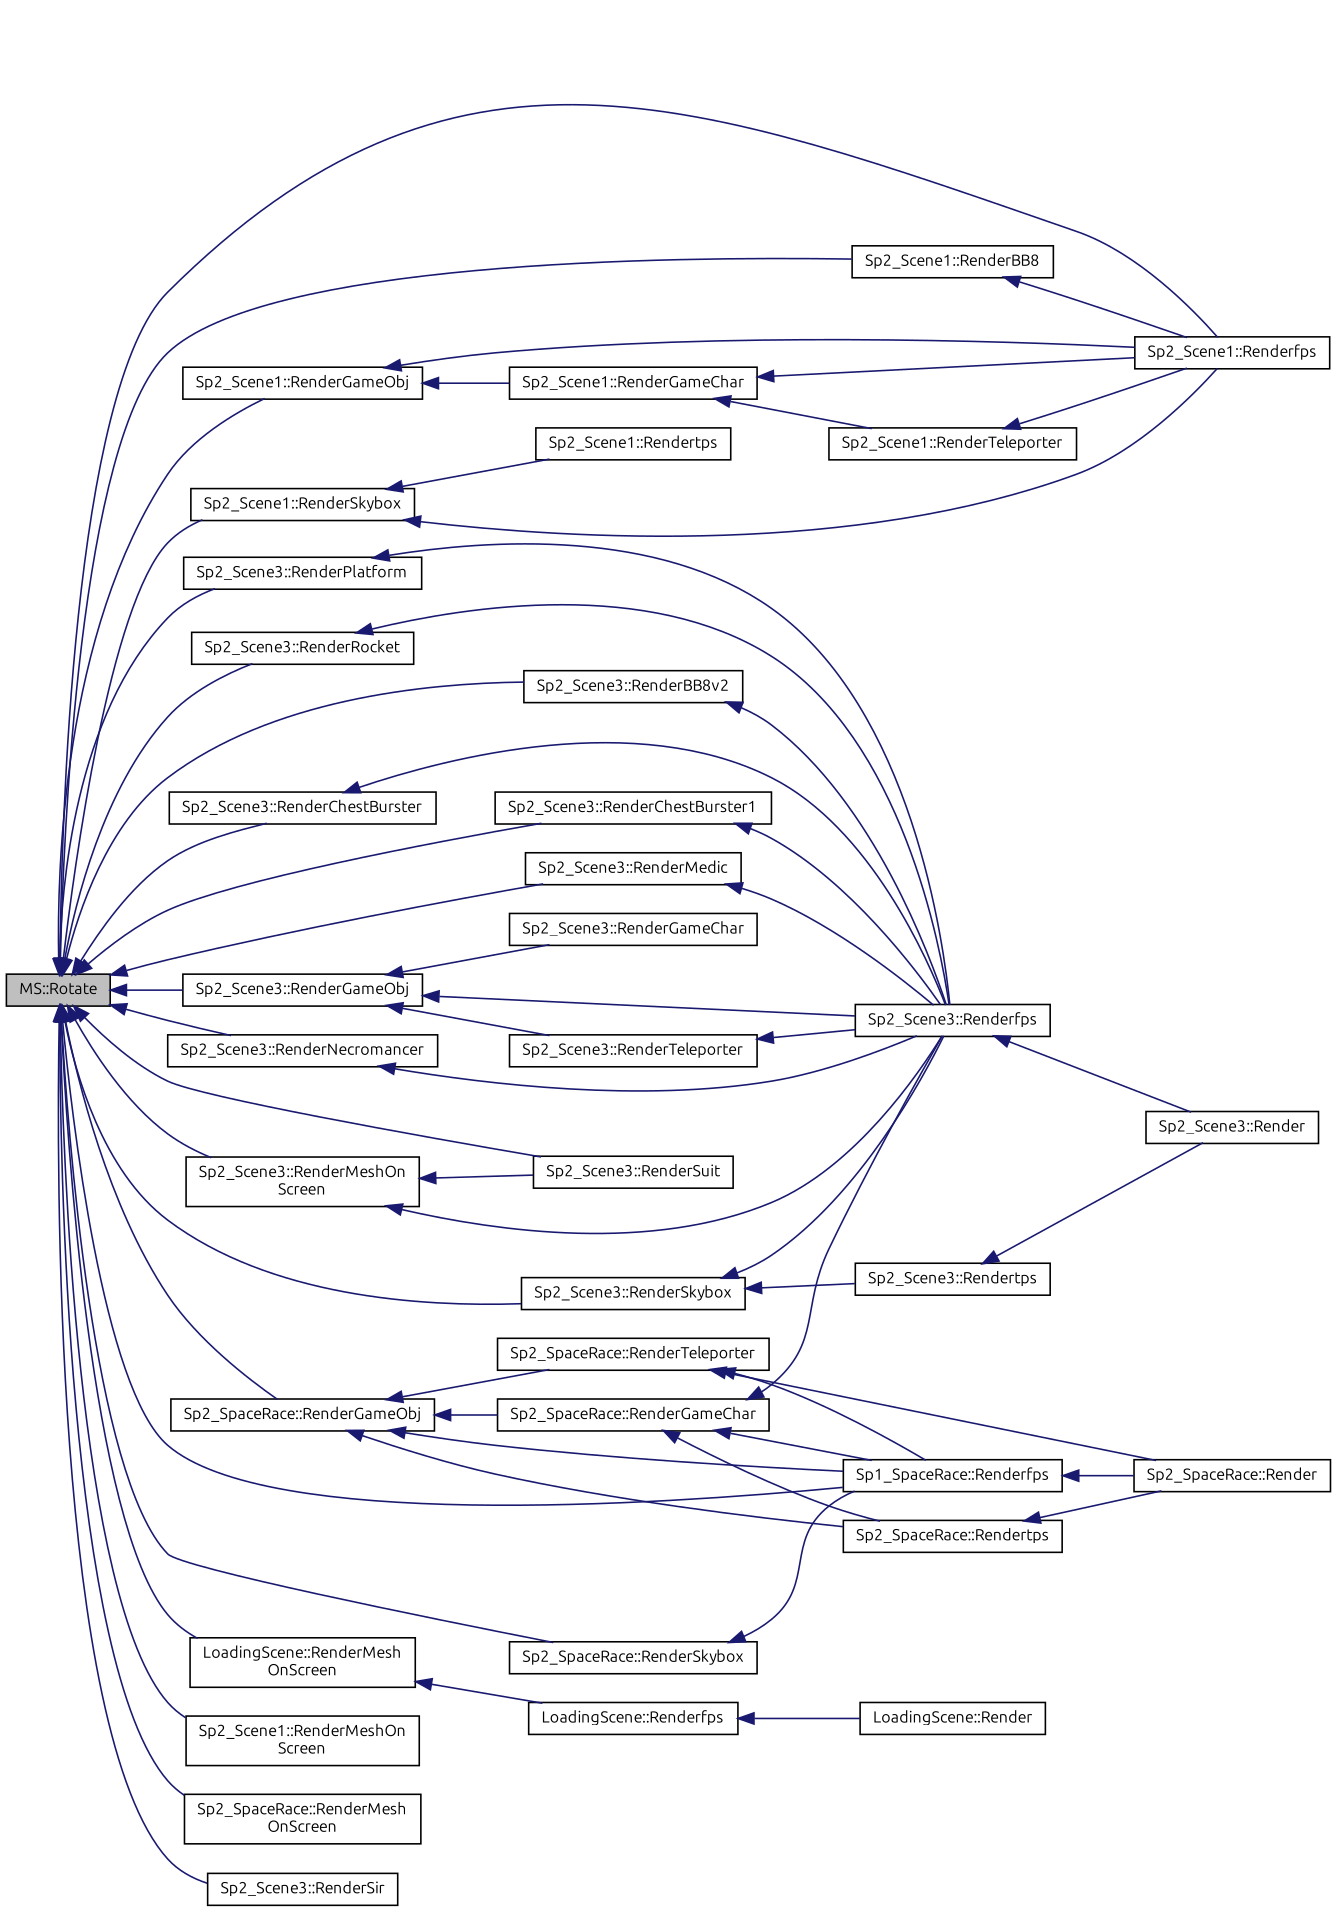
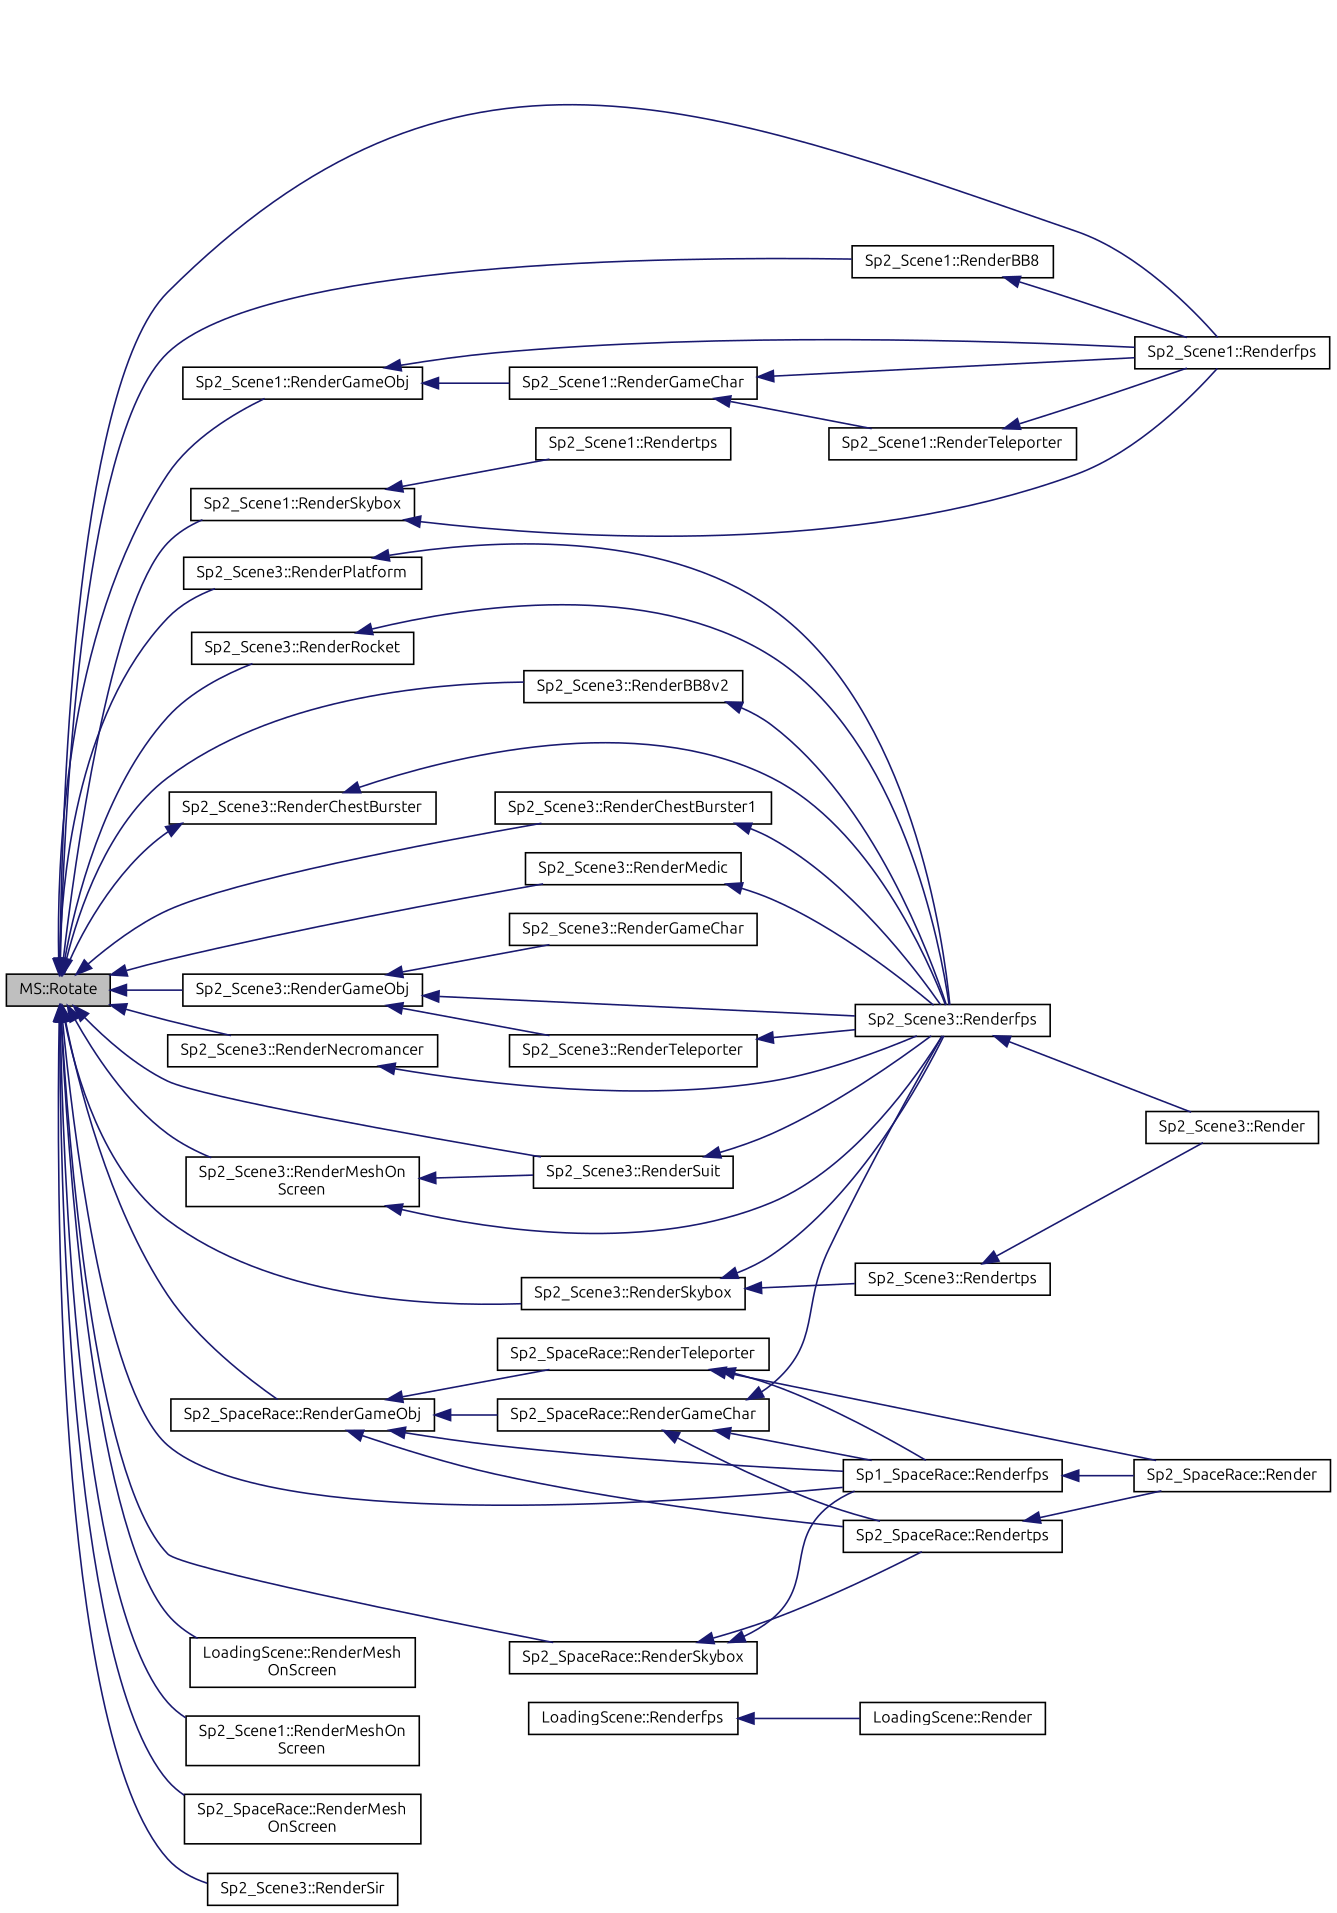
(157, 869) -> (106, 896)
none -> (830, 1103)
none -> (820, 1600)
(487, 1694) -> none
